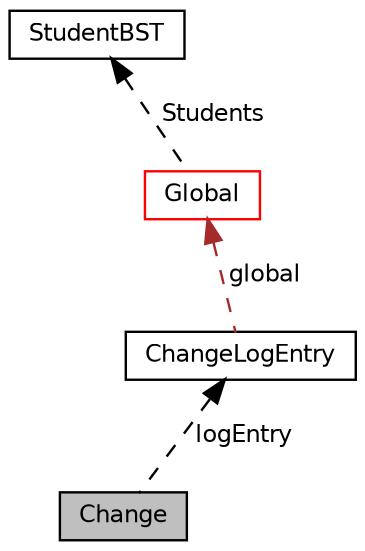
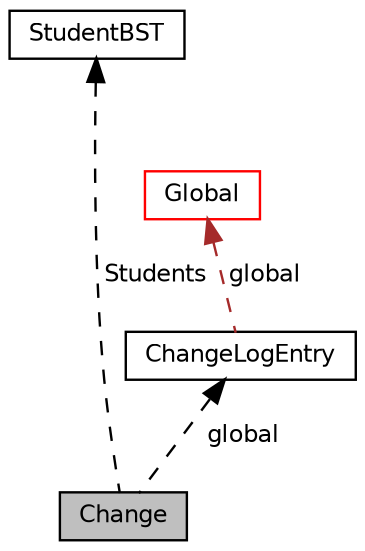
(157, 125) -> (98, 288)
(241, 436) -> (241, 436)
